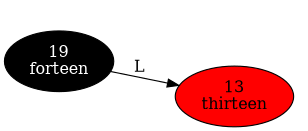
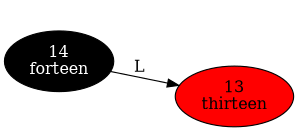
(59, 61) -> (59, 61)
